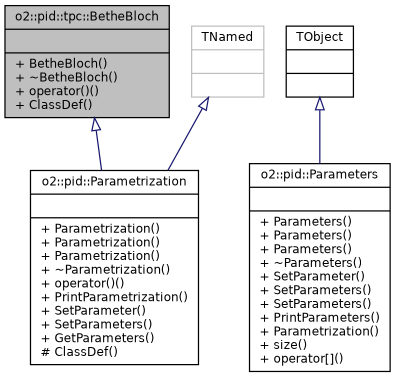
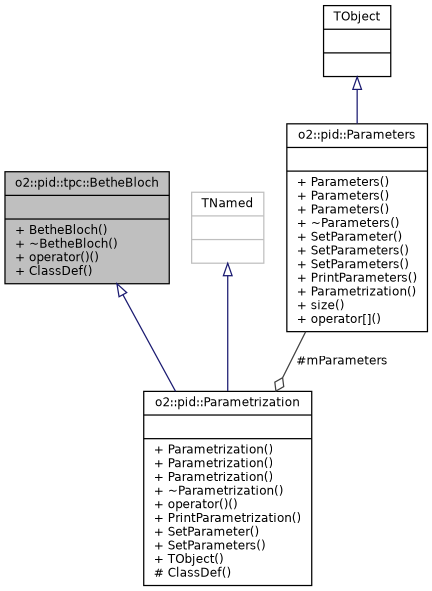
(98, 338) -> (189, 559)
none -> (294, 355)
